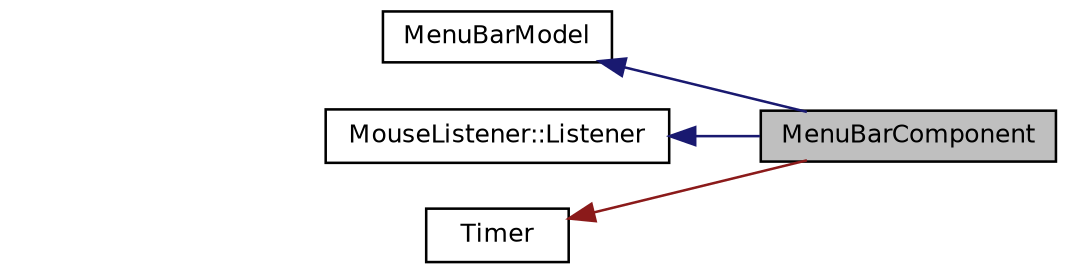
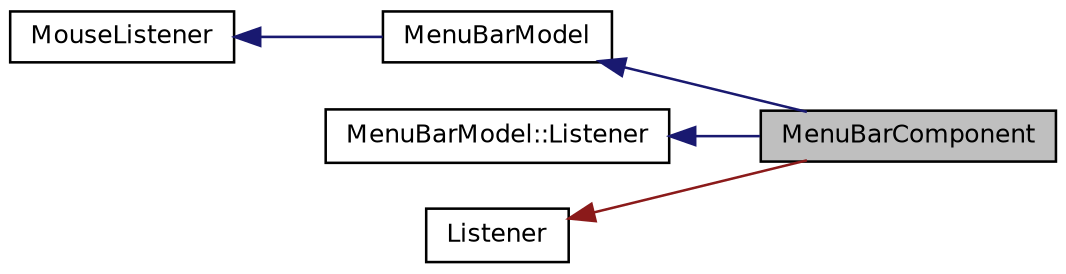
none -> (122, 37)
(497, 136) -> (497, 136)
(497, 235) -> (497, 235)
